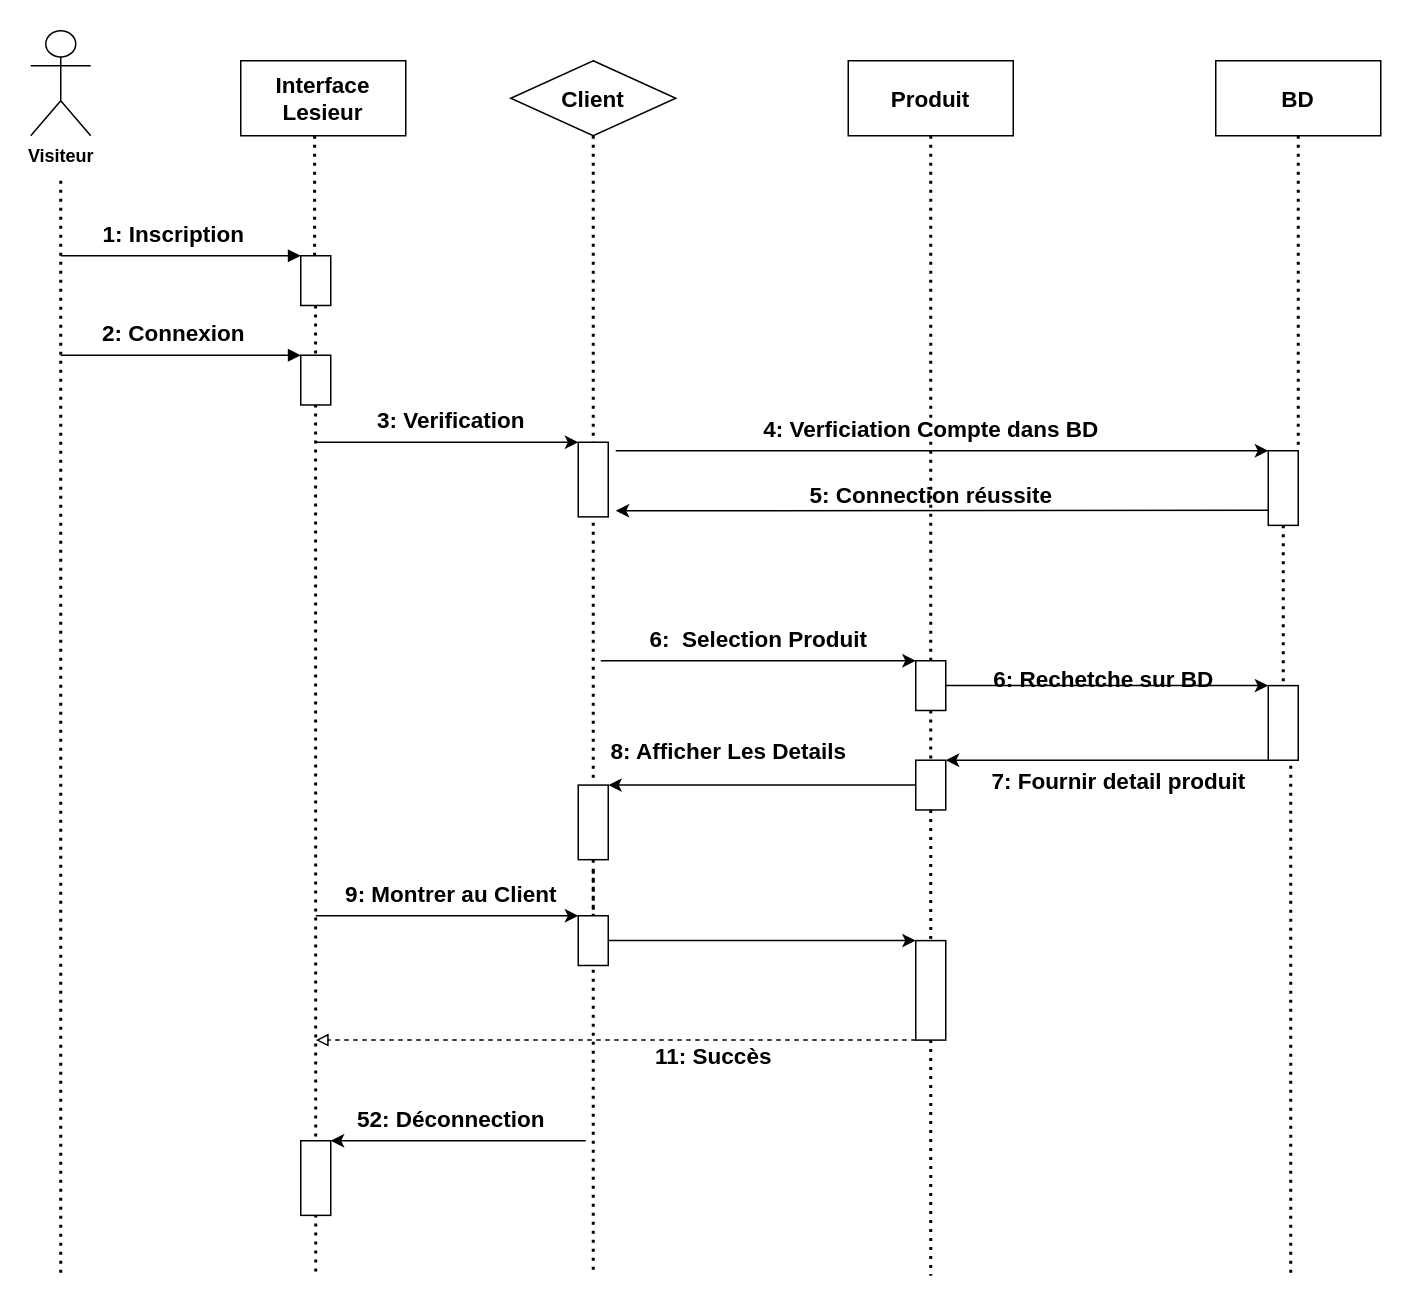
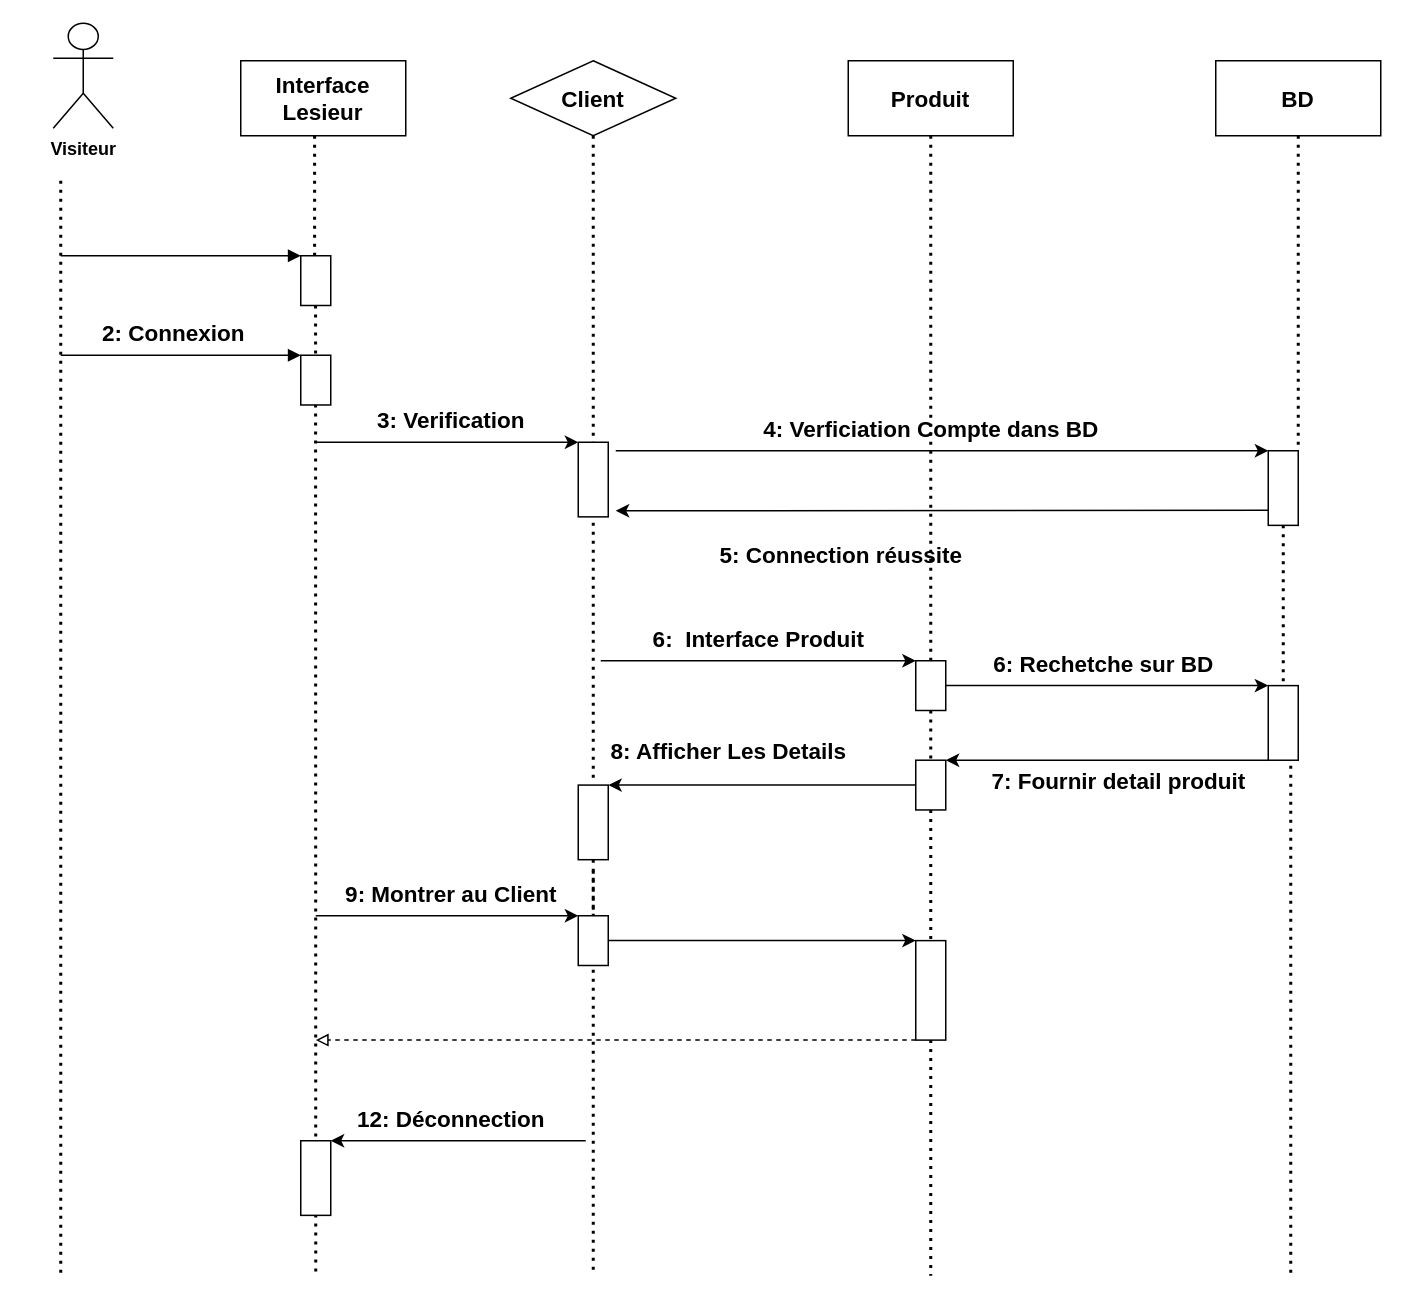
(61, 83) -> (83, 76)
(173, 233) -> none
(931, 494) -> (841, 554)
(759, 638) -> (759, 638)
(1103, 678) -> (1103, 663)
(713, 1055) -> none
(452, 1118) -> (452, 1118)
